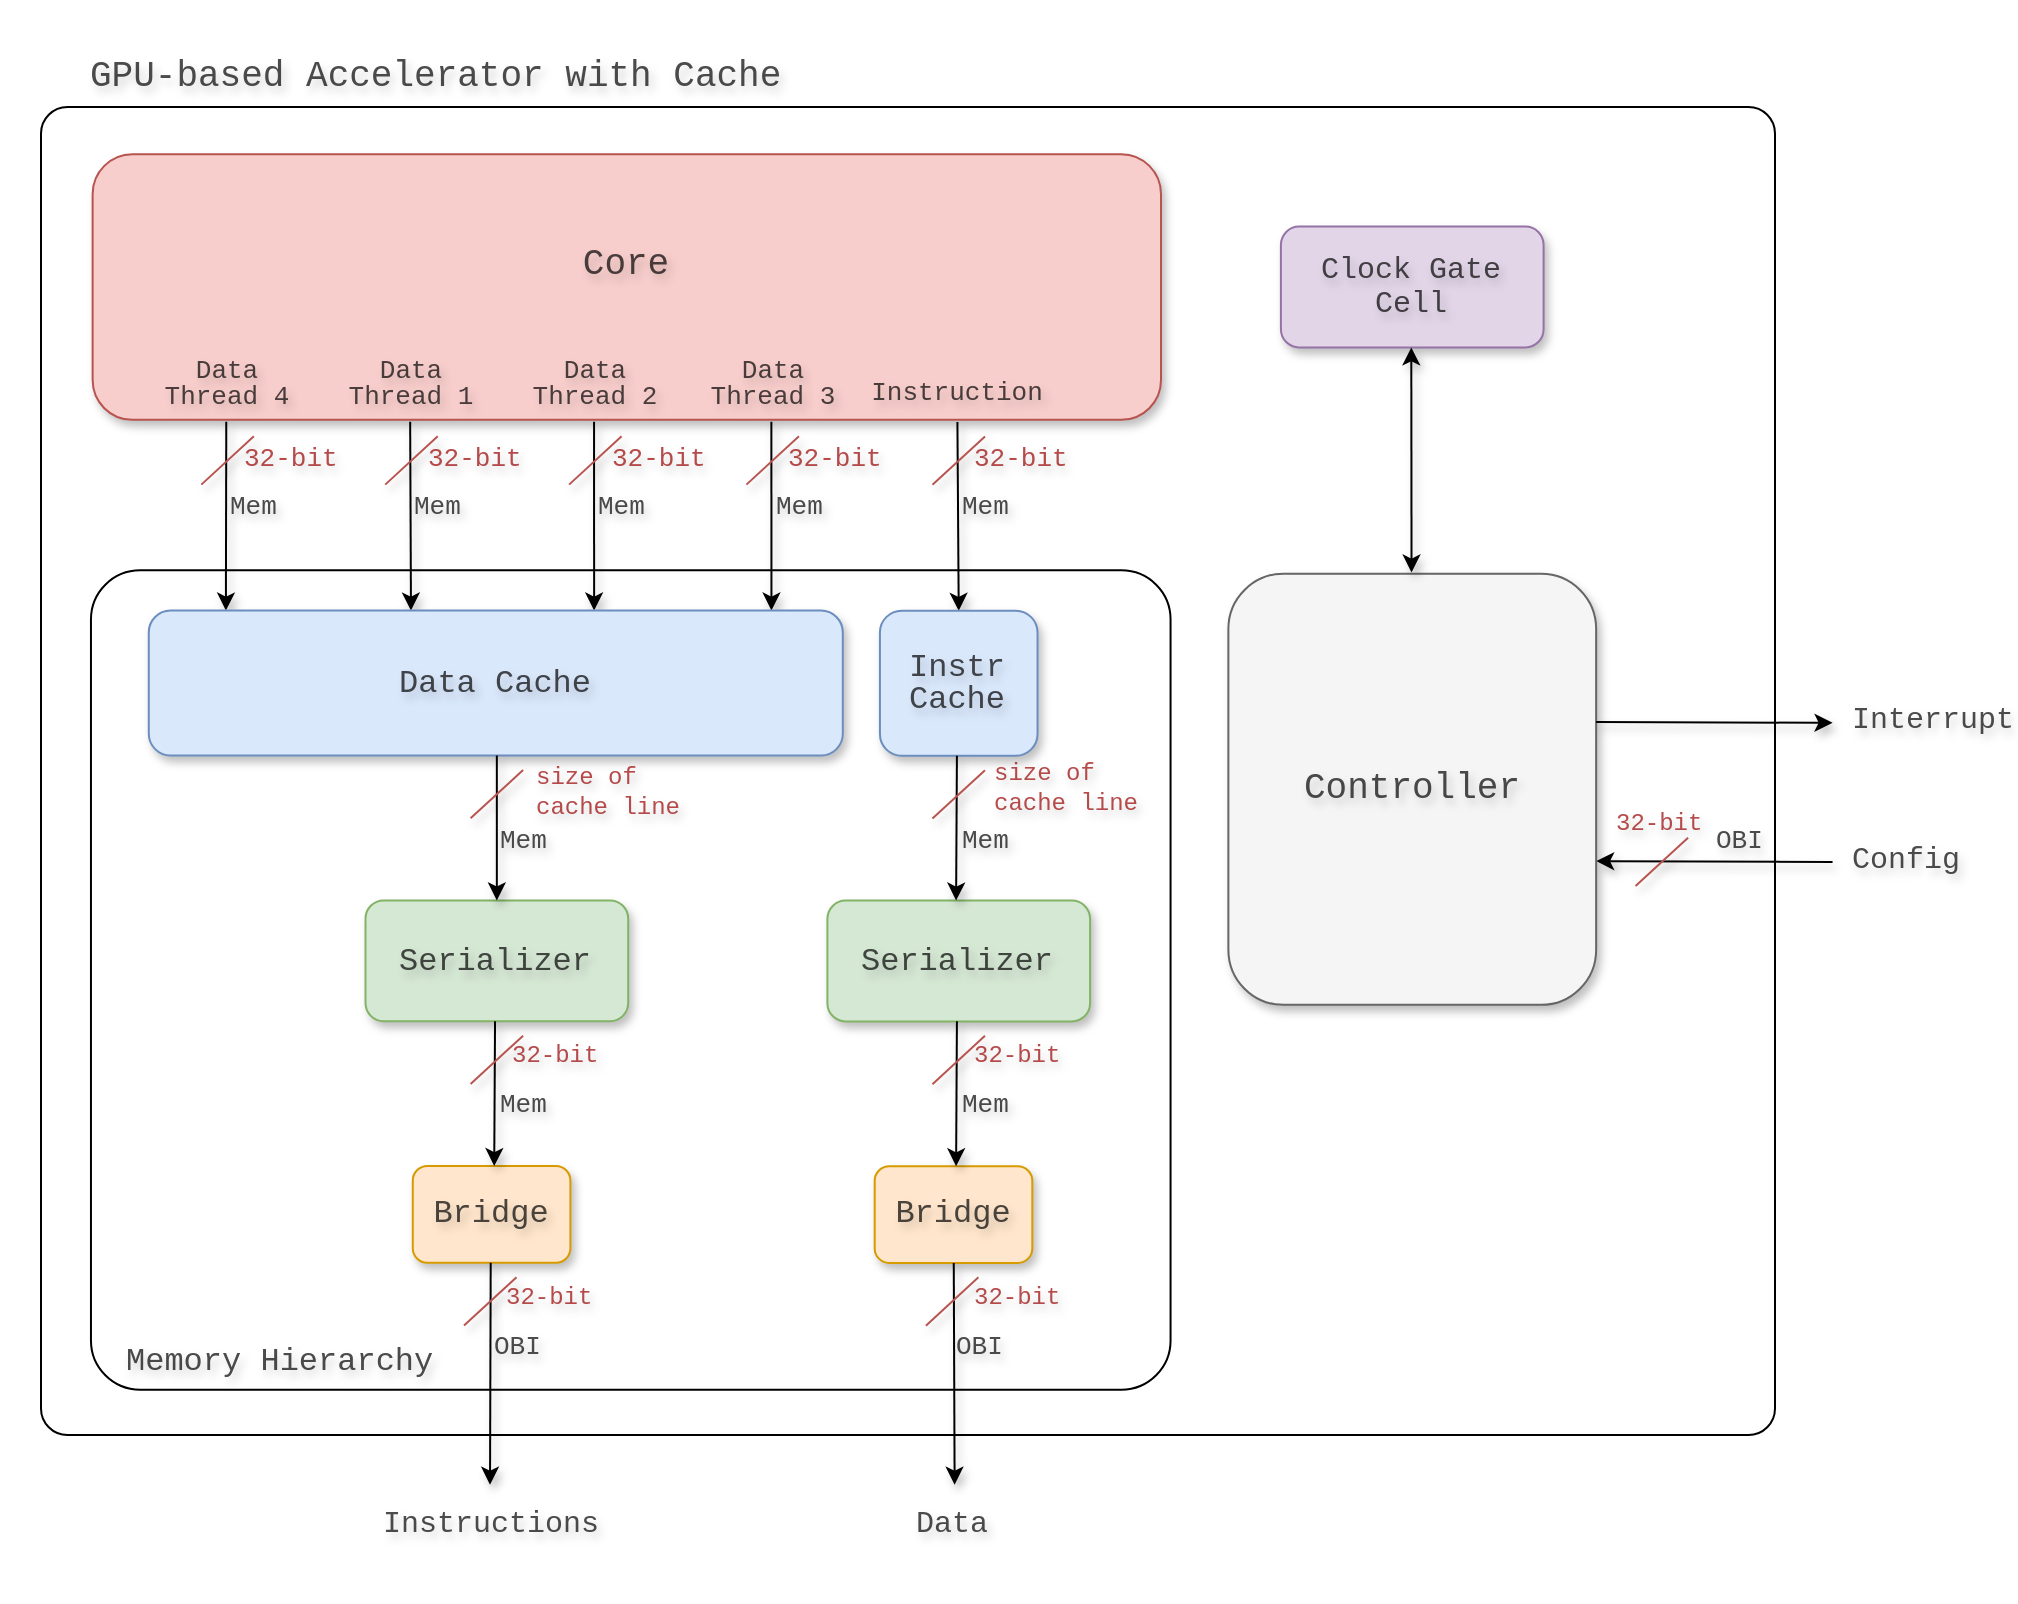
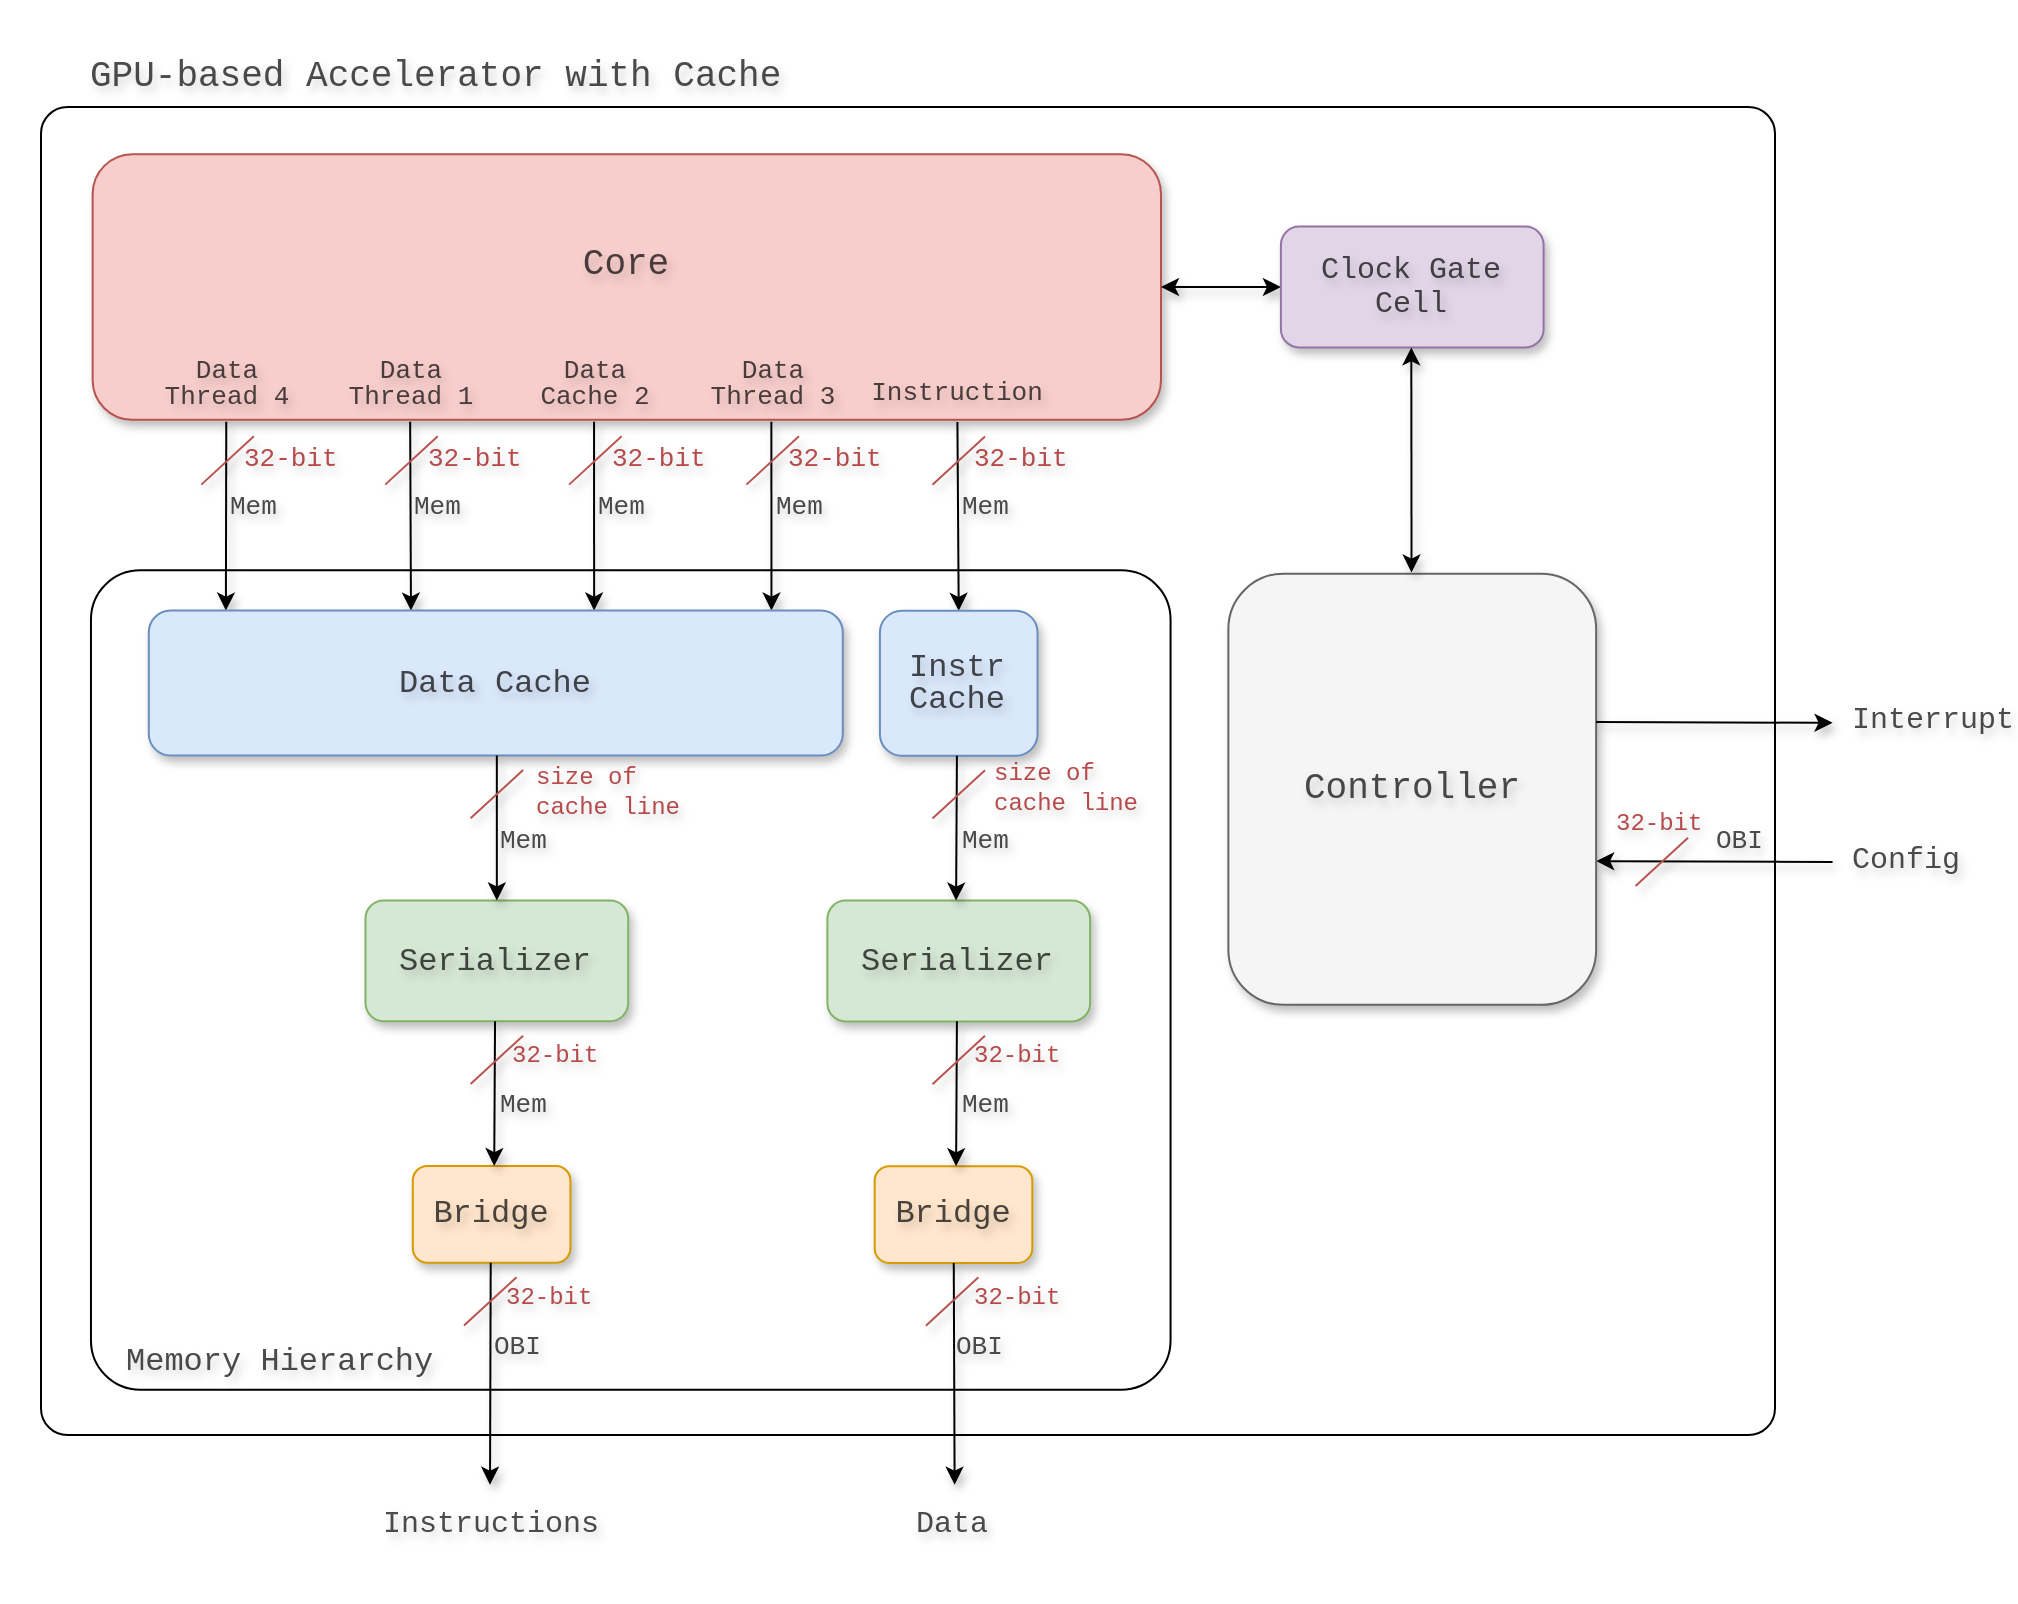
none -> (1221, 287)
(596, 383) -> (596, 383)
